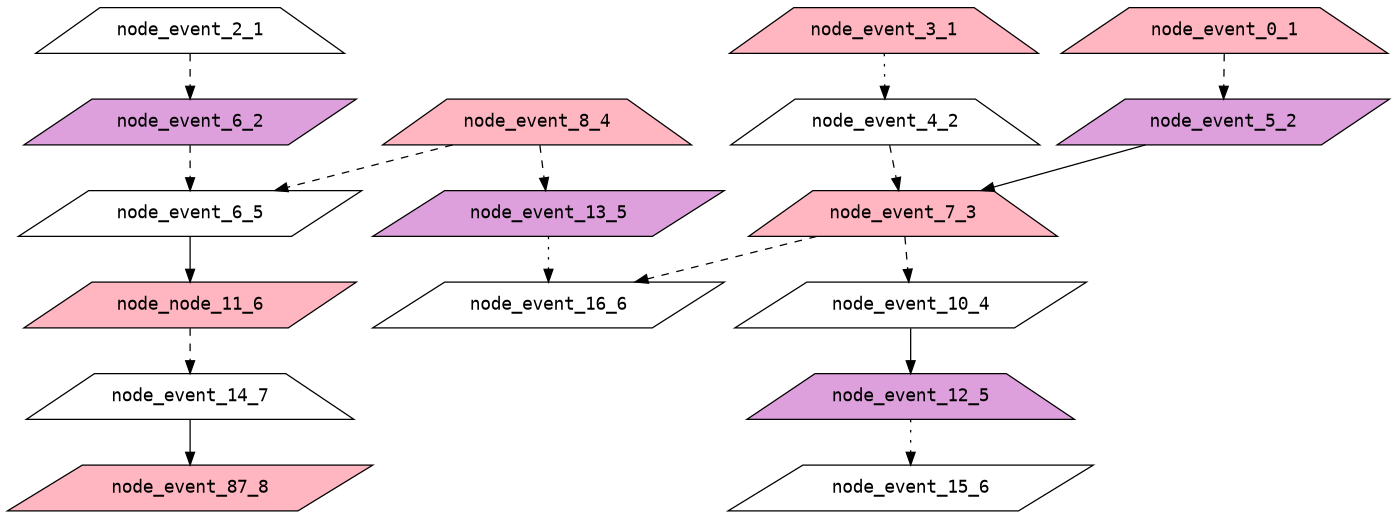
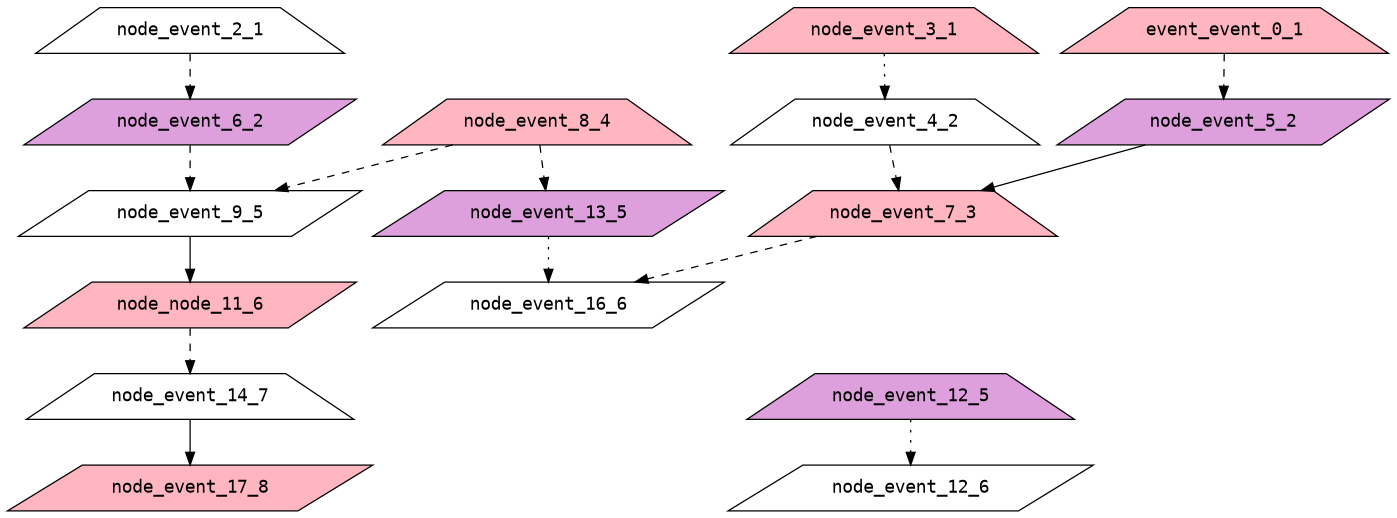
(1225, 30) -> (1225, 30)
(190, 214) -> (190, 214)
(911, 305) -> none
(190, 488) -> (190, 488)
(911, 488) -> (911, 488)
